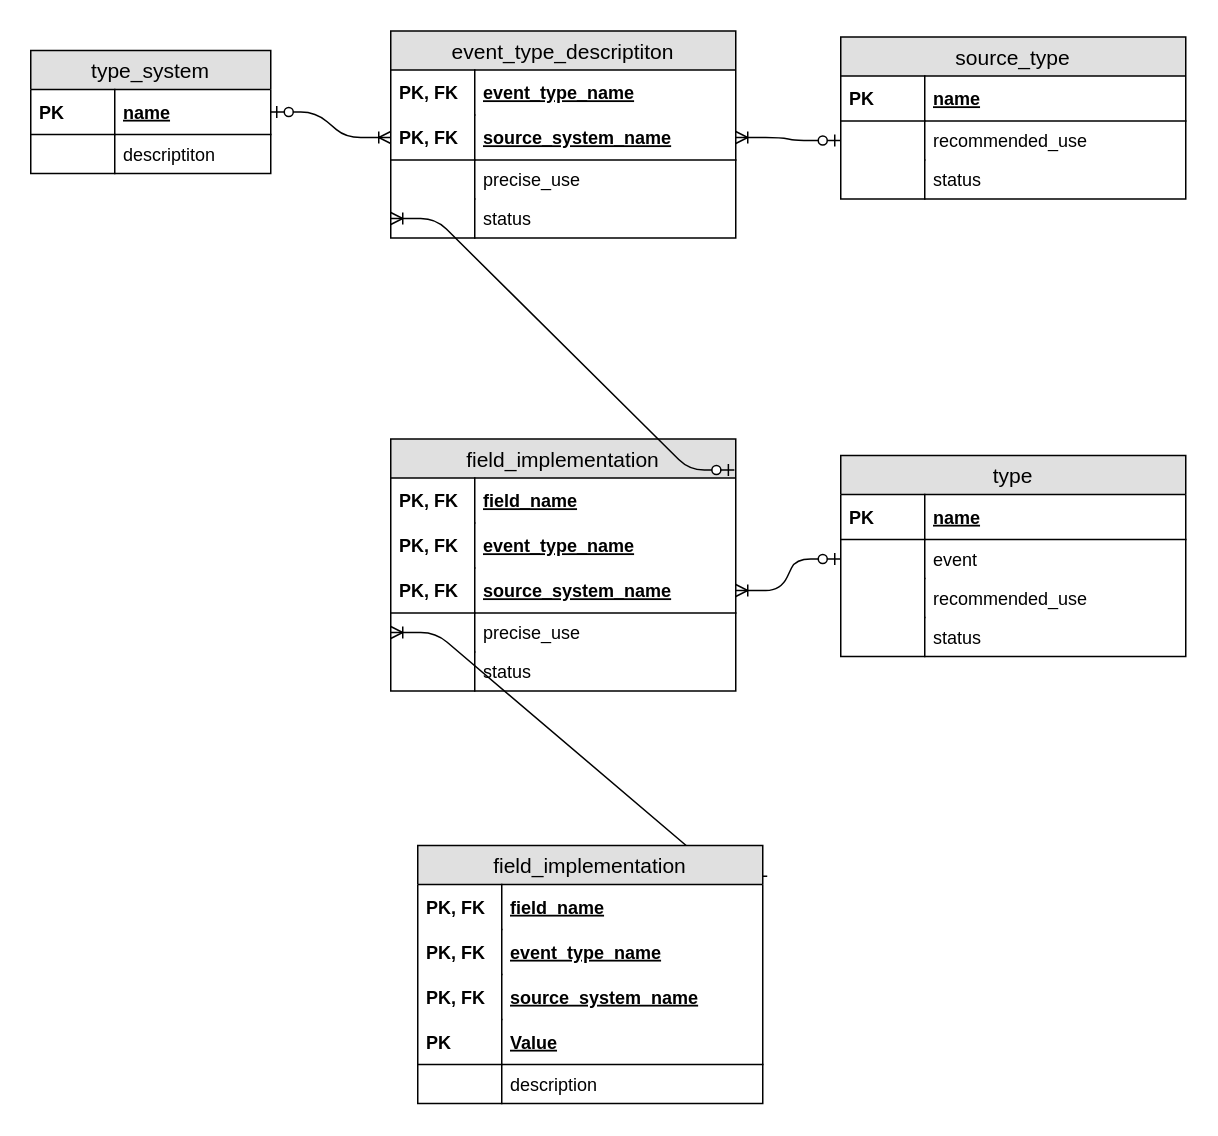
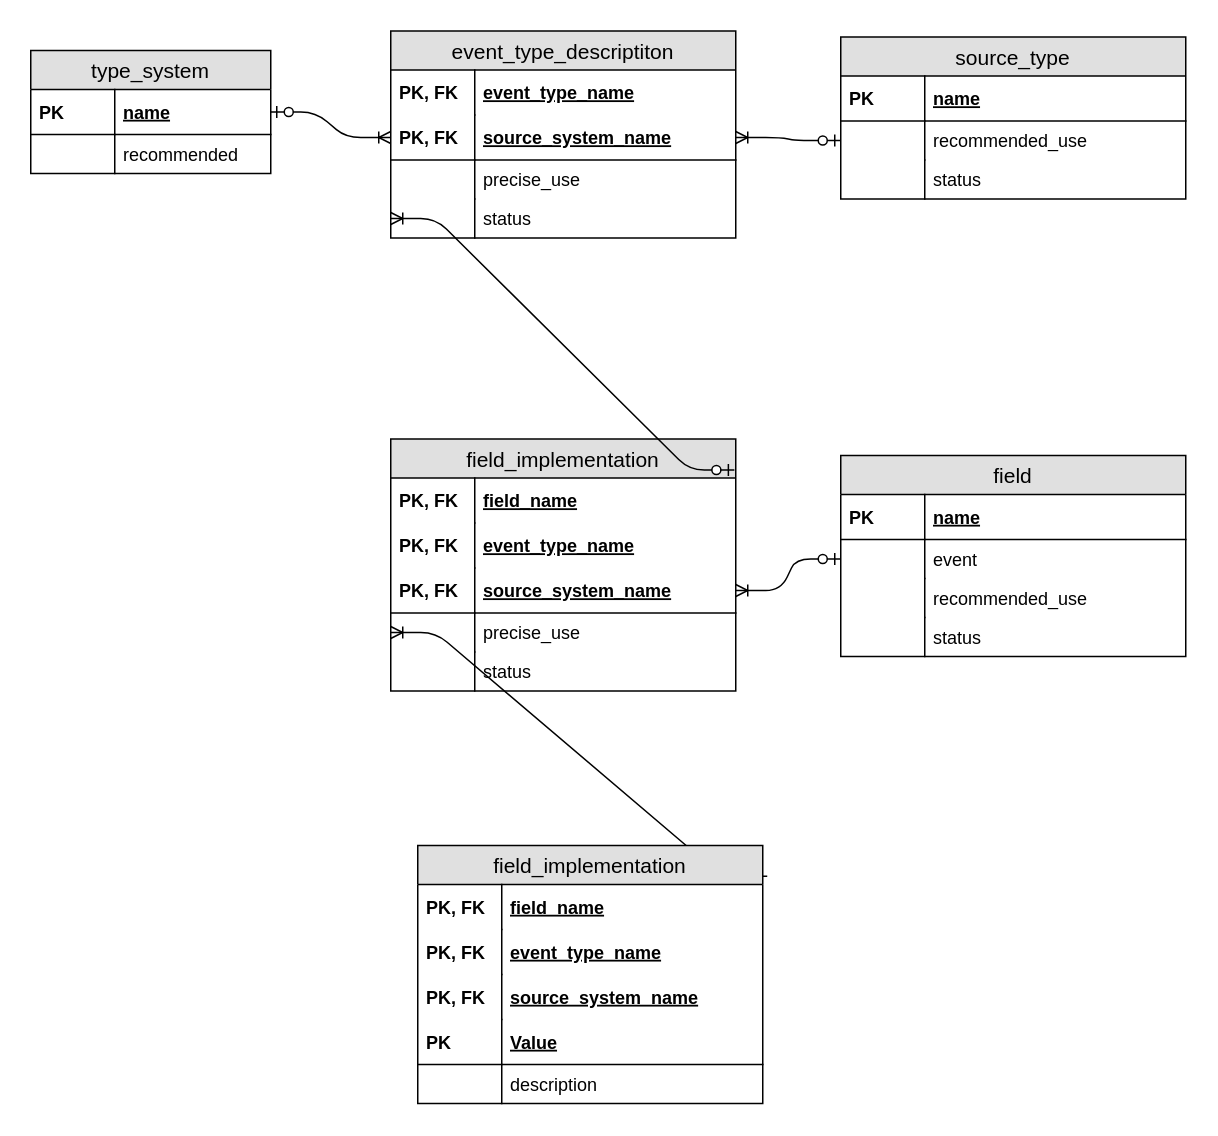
(179, 155) -> (178, 155)
(1013, 476) -> (1013, 476)
